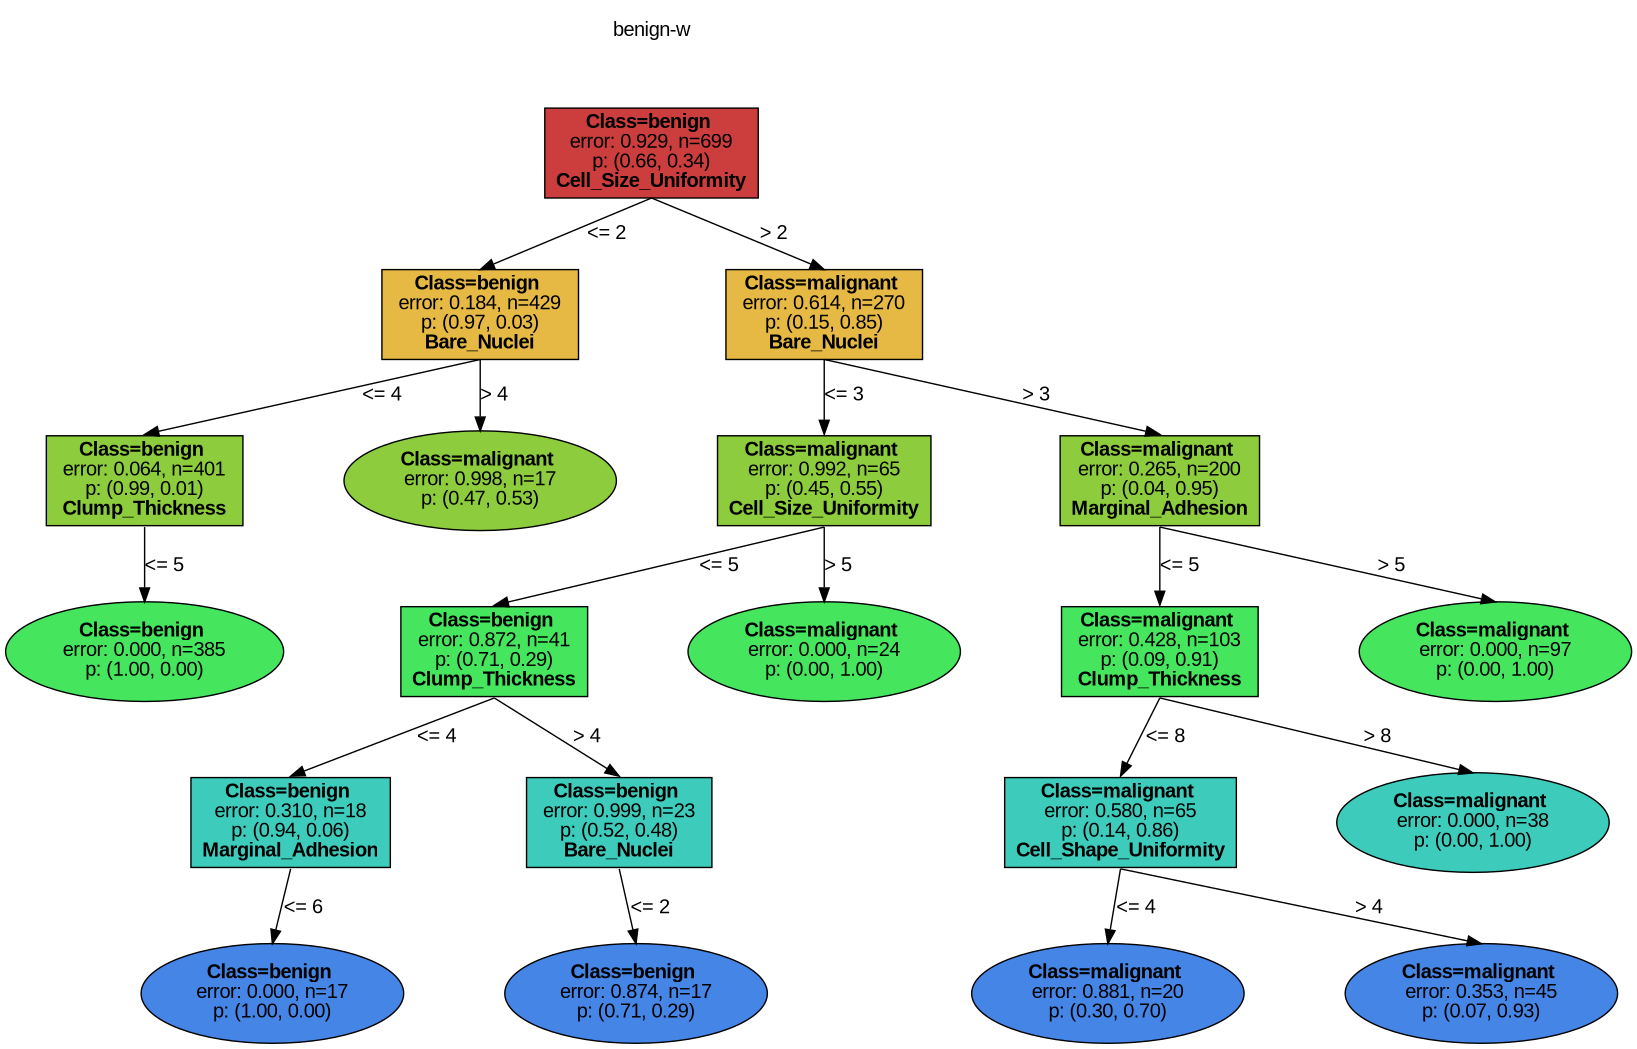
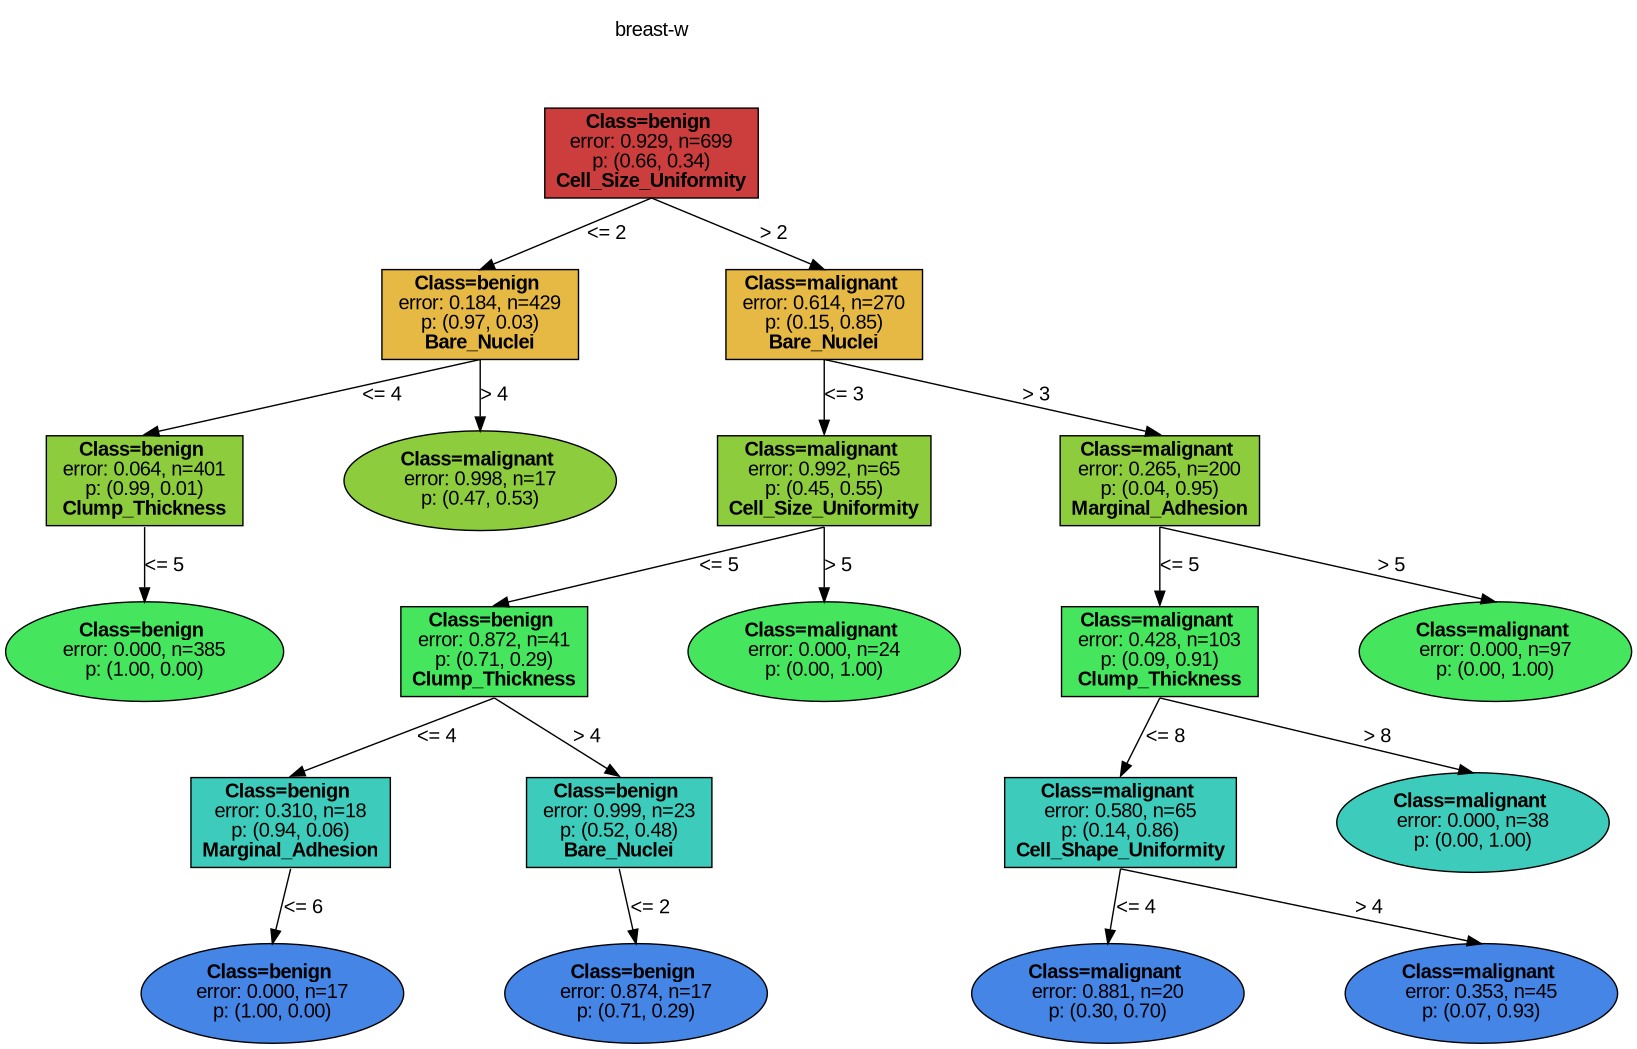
(652, 31) -> (652, 31)
